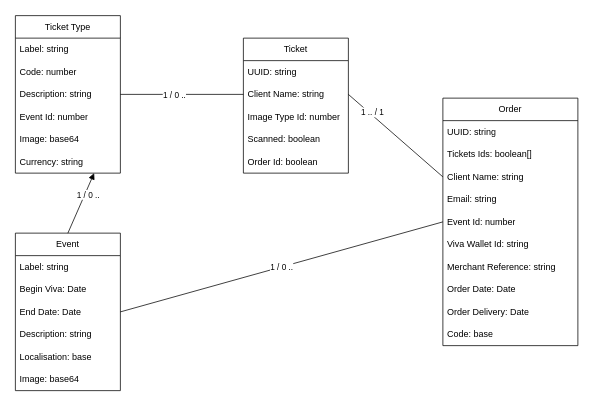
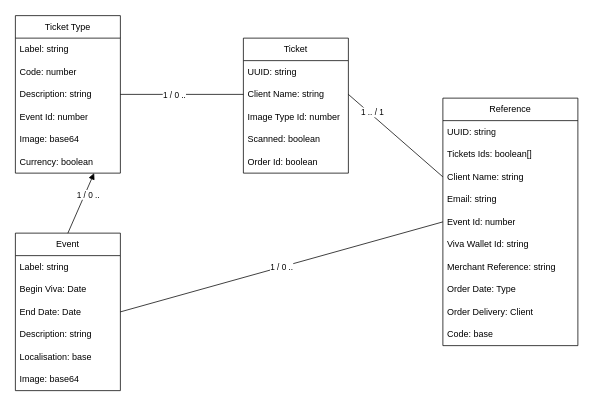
(510, 109) -> (510, 109)
(57, 162) -> (59, 162)
(484, 289) -> (484, 289)
(492, 312) -> (495, 312)
